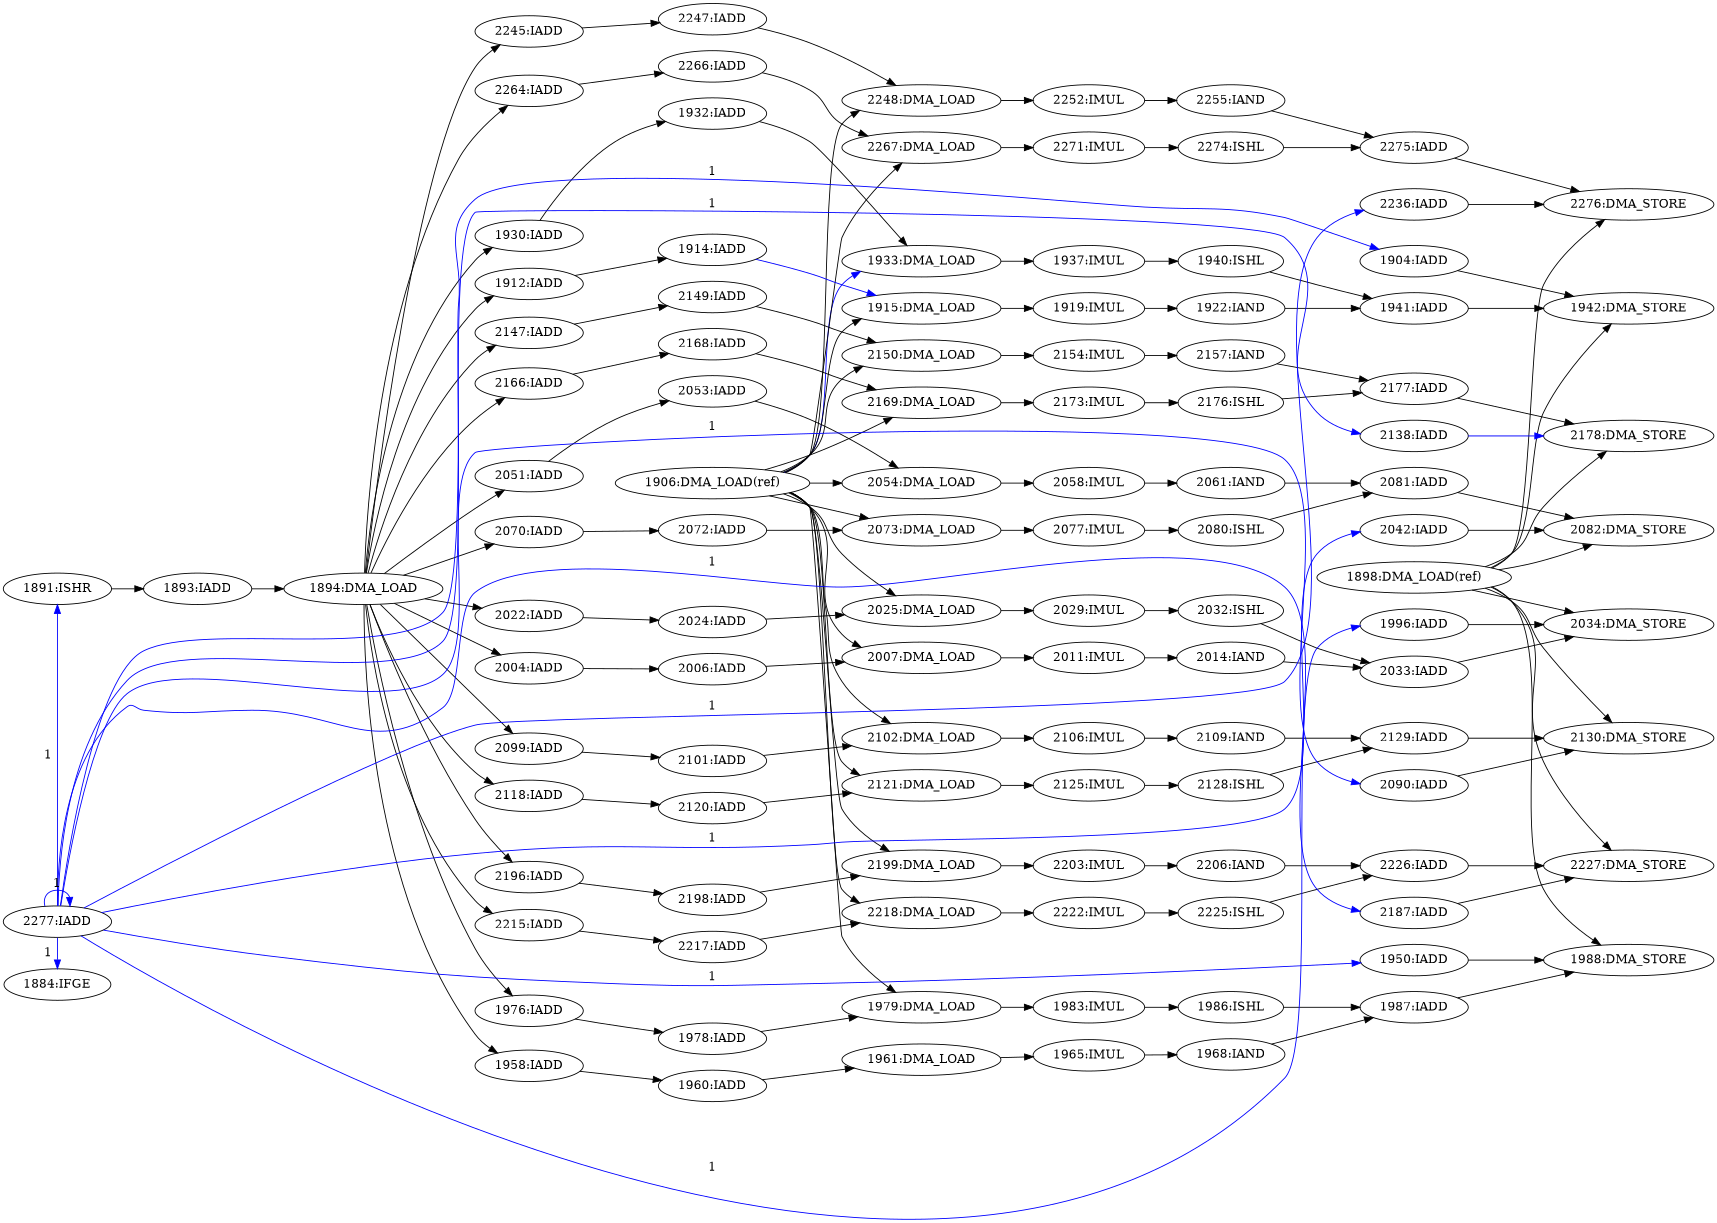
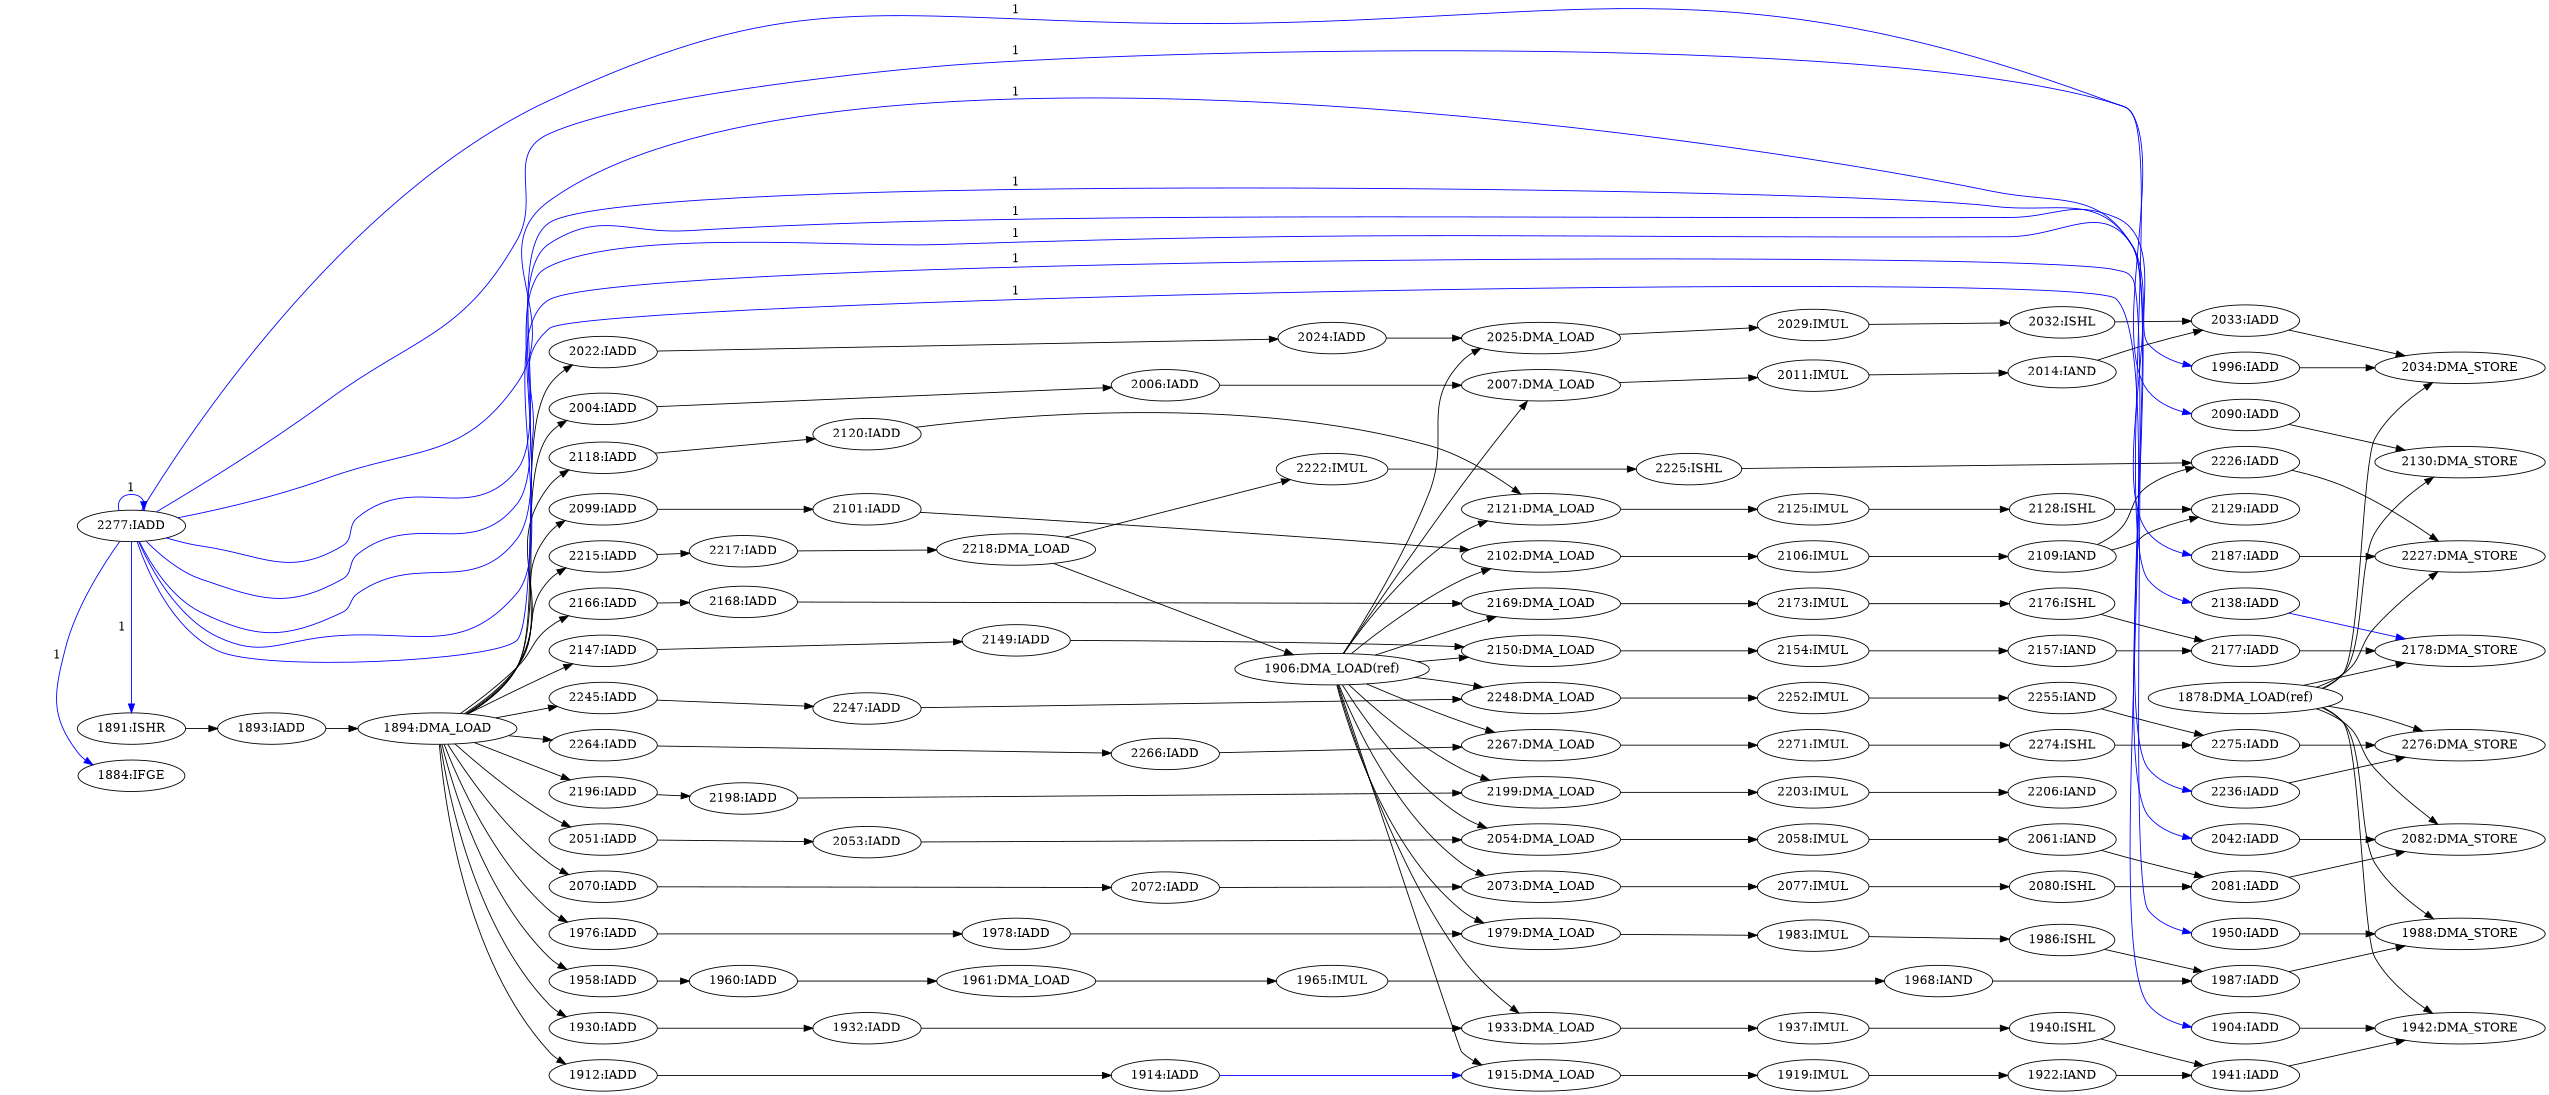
(825, 378) -> (1404, 859)
(1414, 577) -> (2245, 698)
(826, 693) -> (1175, 610)
(1501, 738) -> none
(1318, 866) -> (2128, 517)
